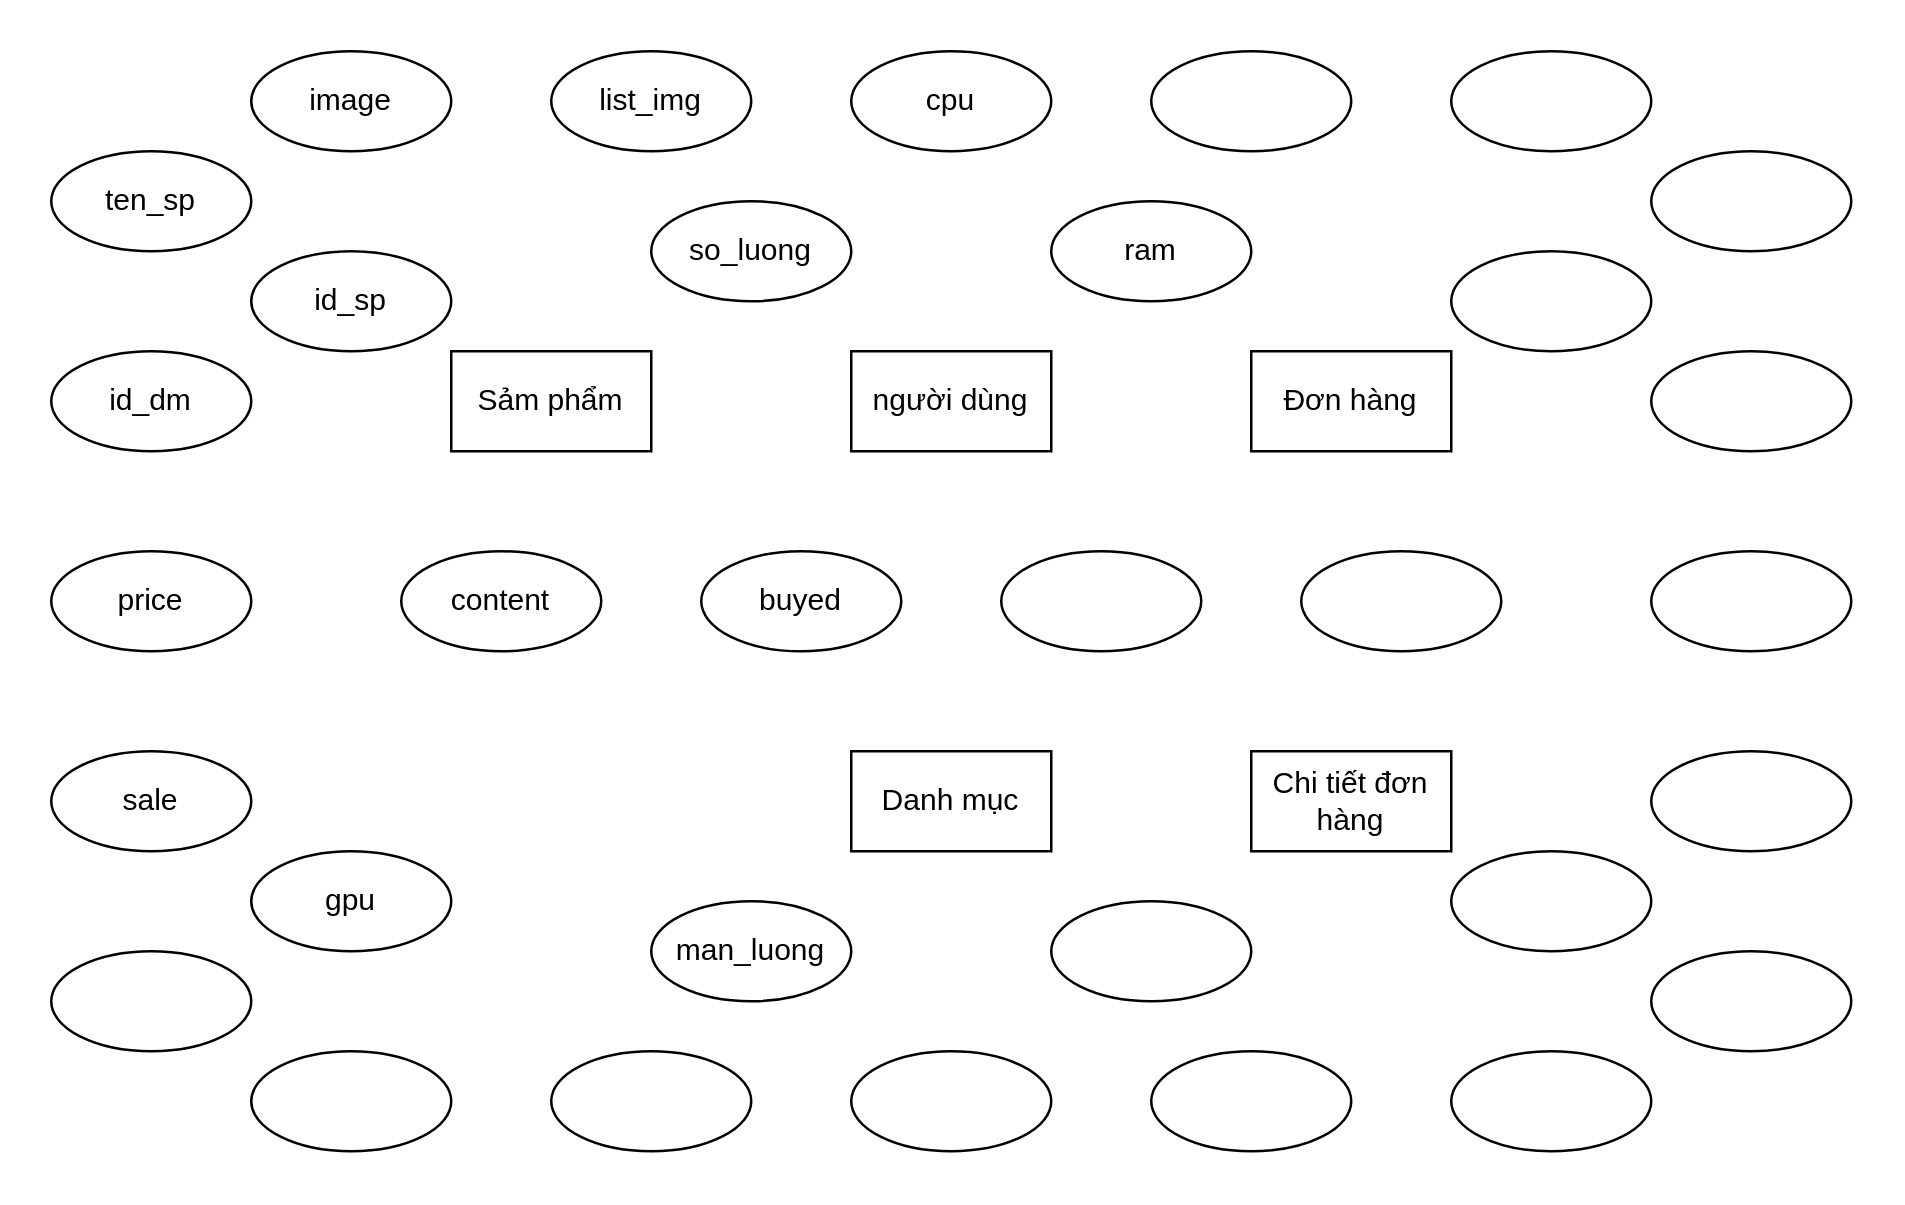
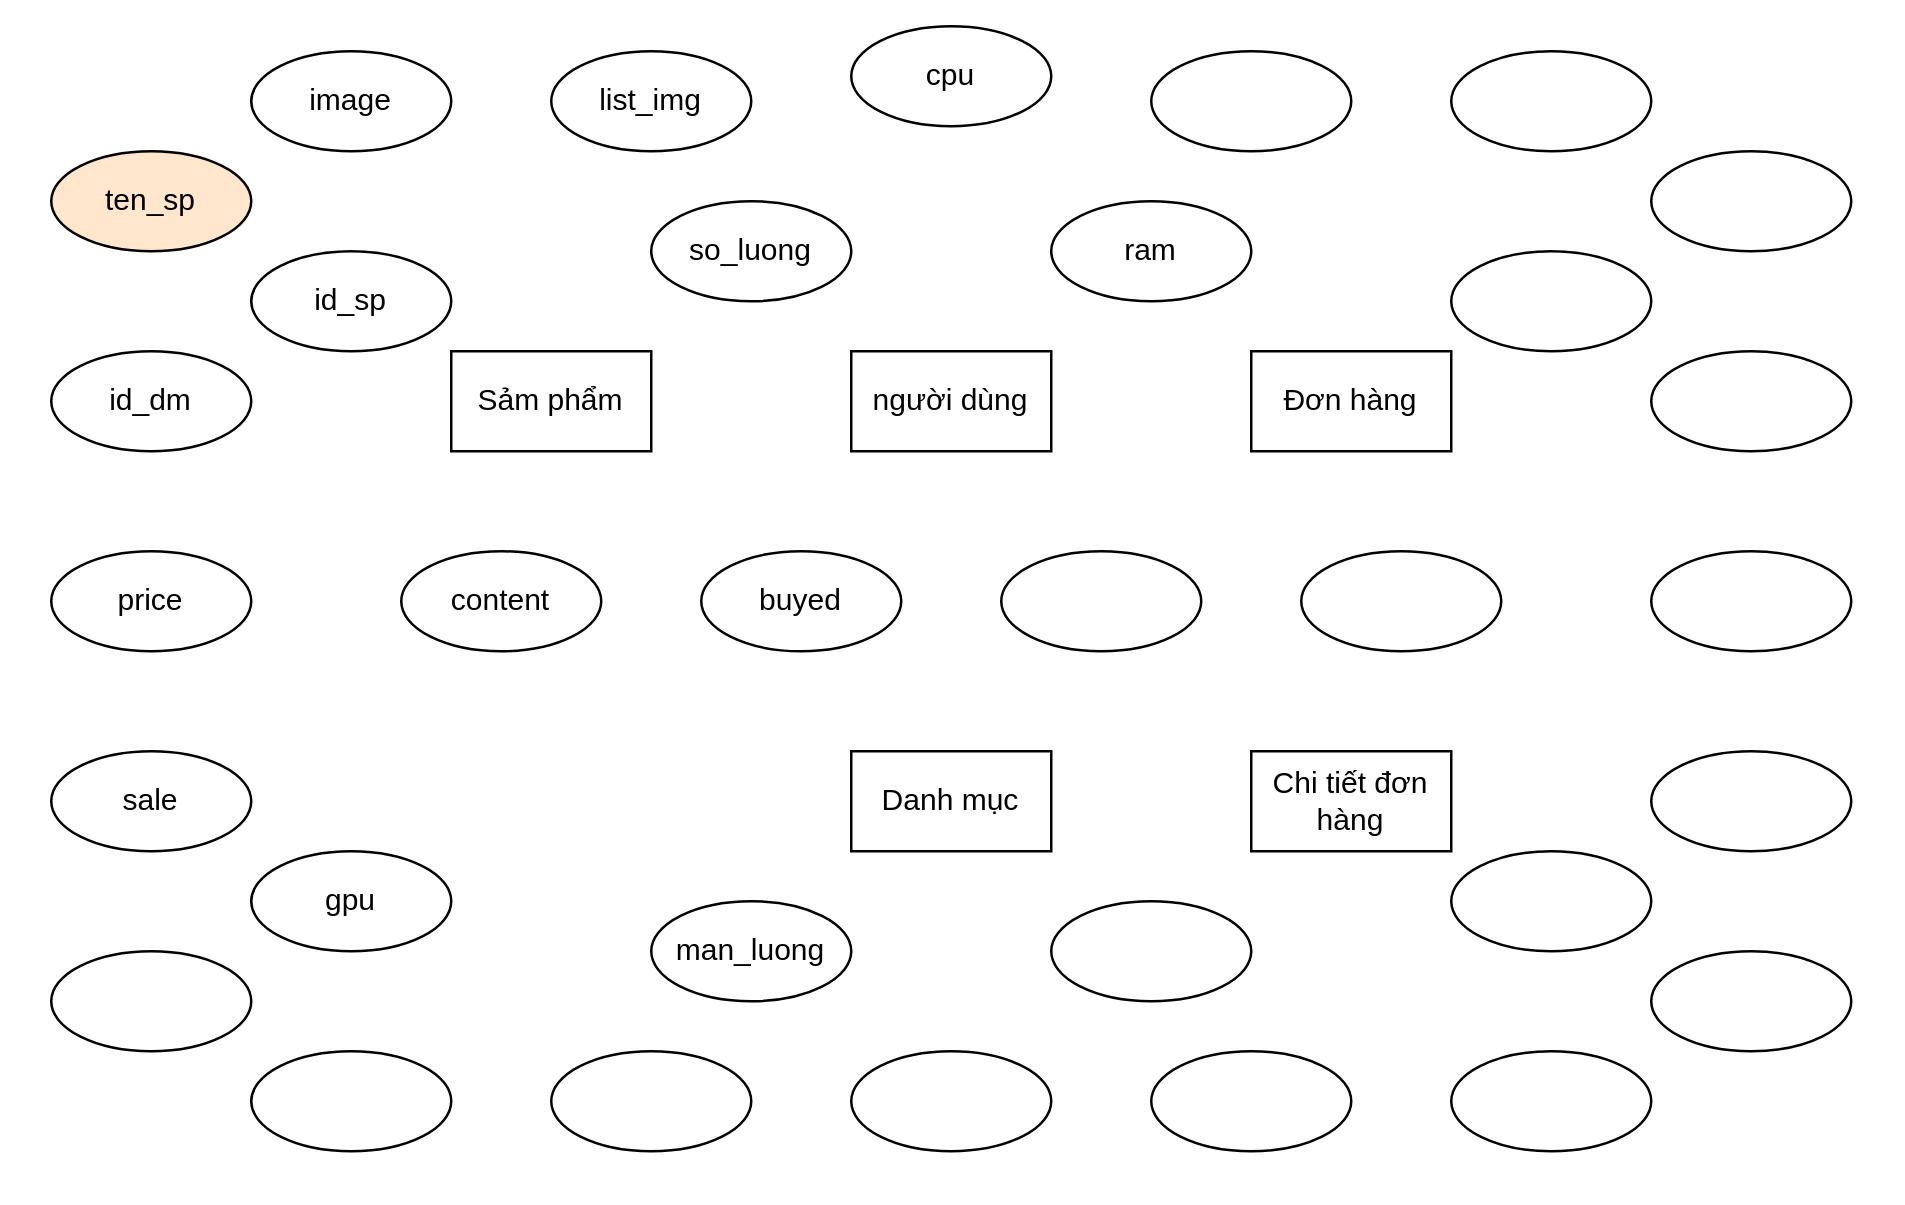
(951, 101) -> (951, 76)
(151, 201) -> (151, 201)
